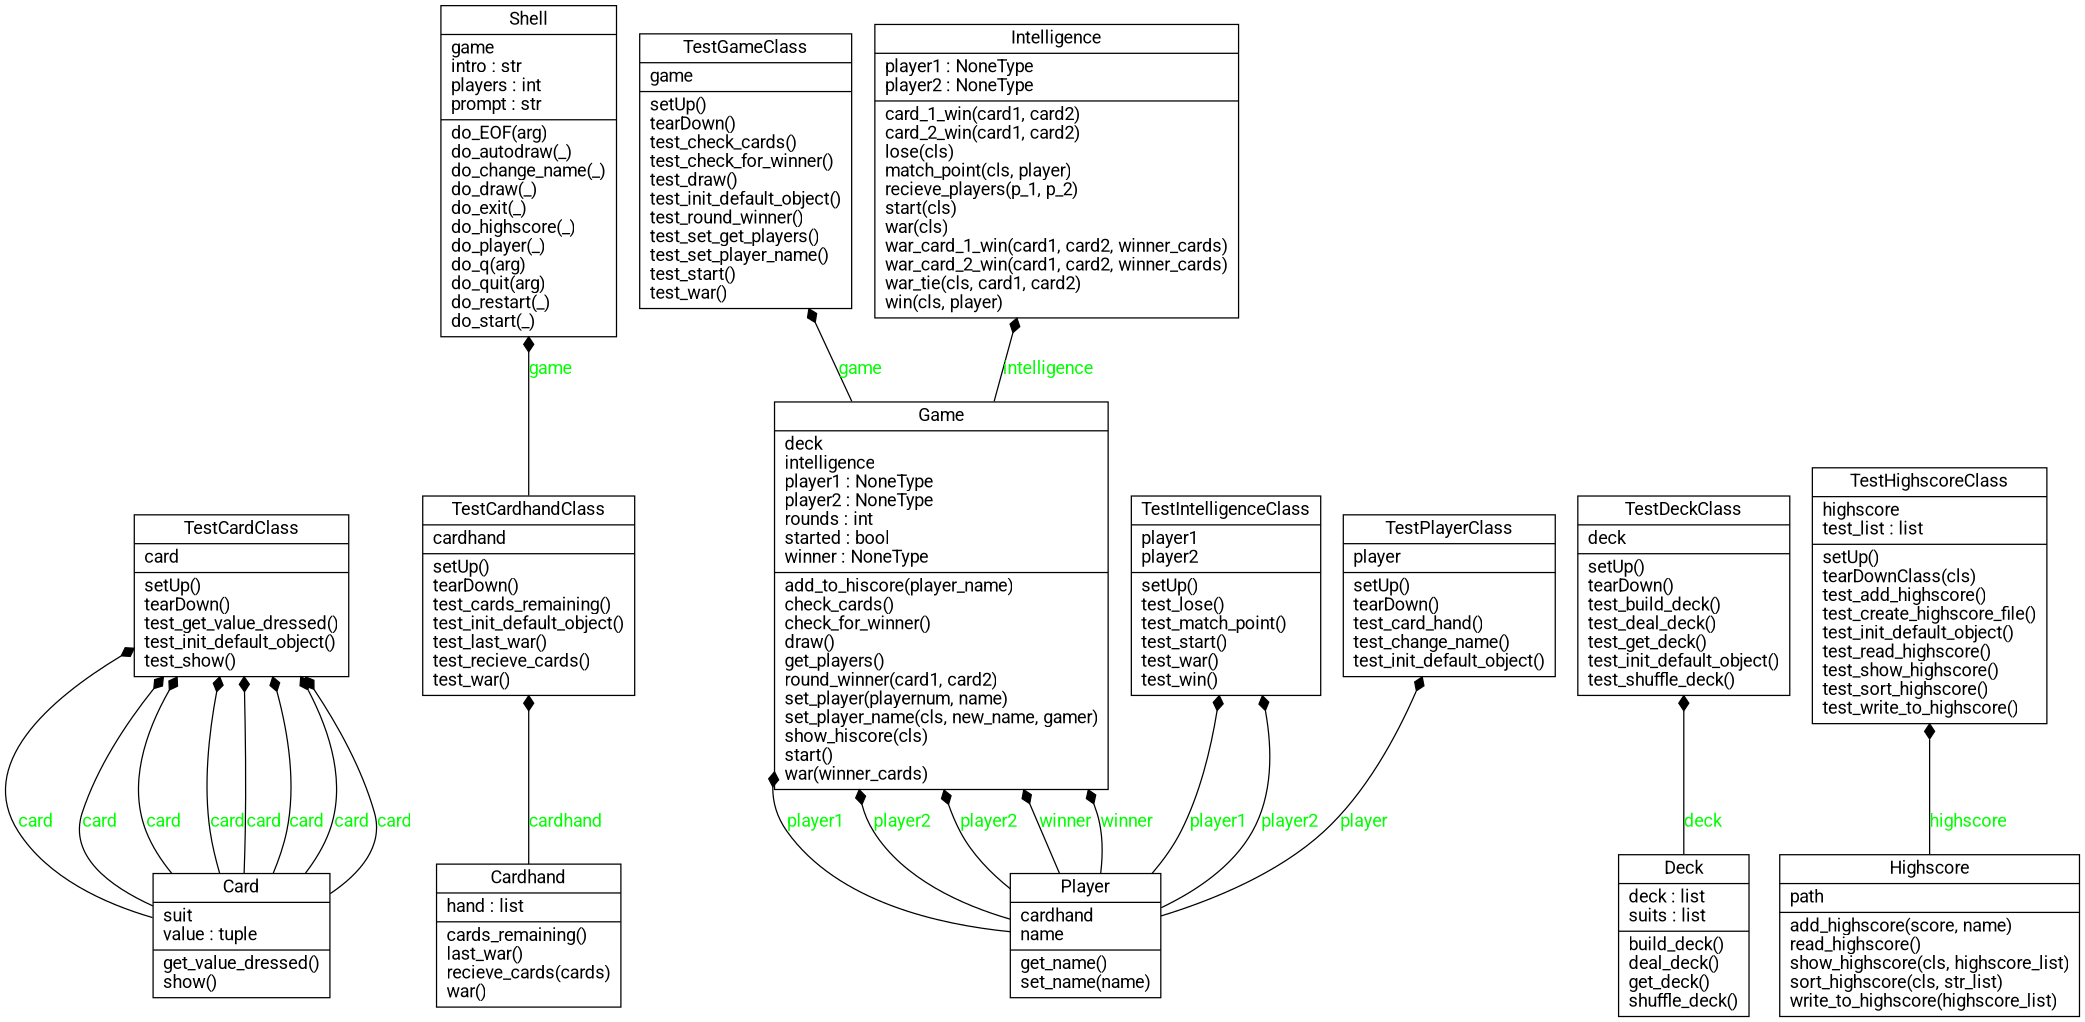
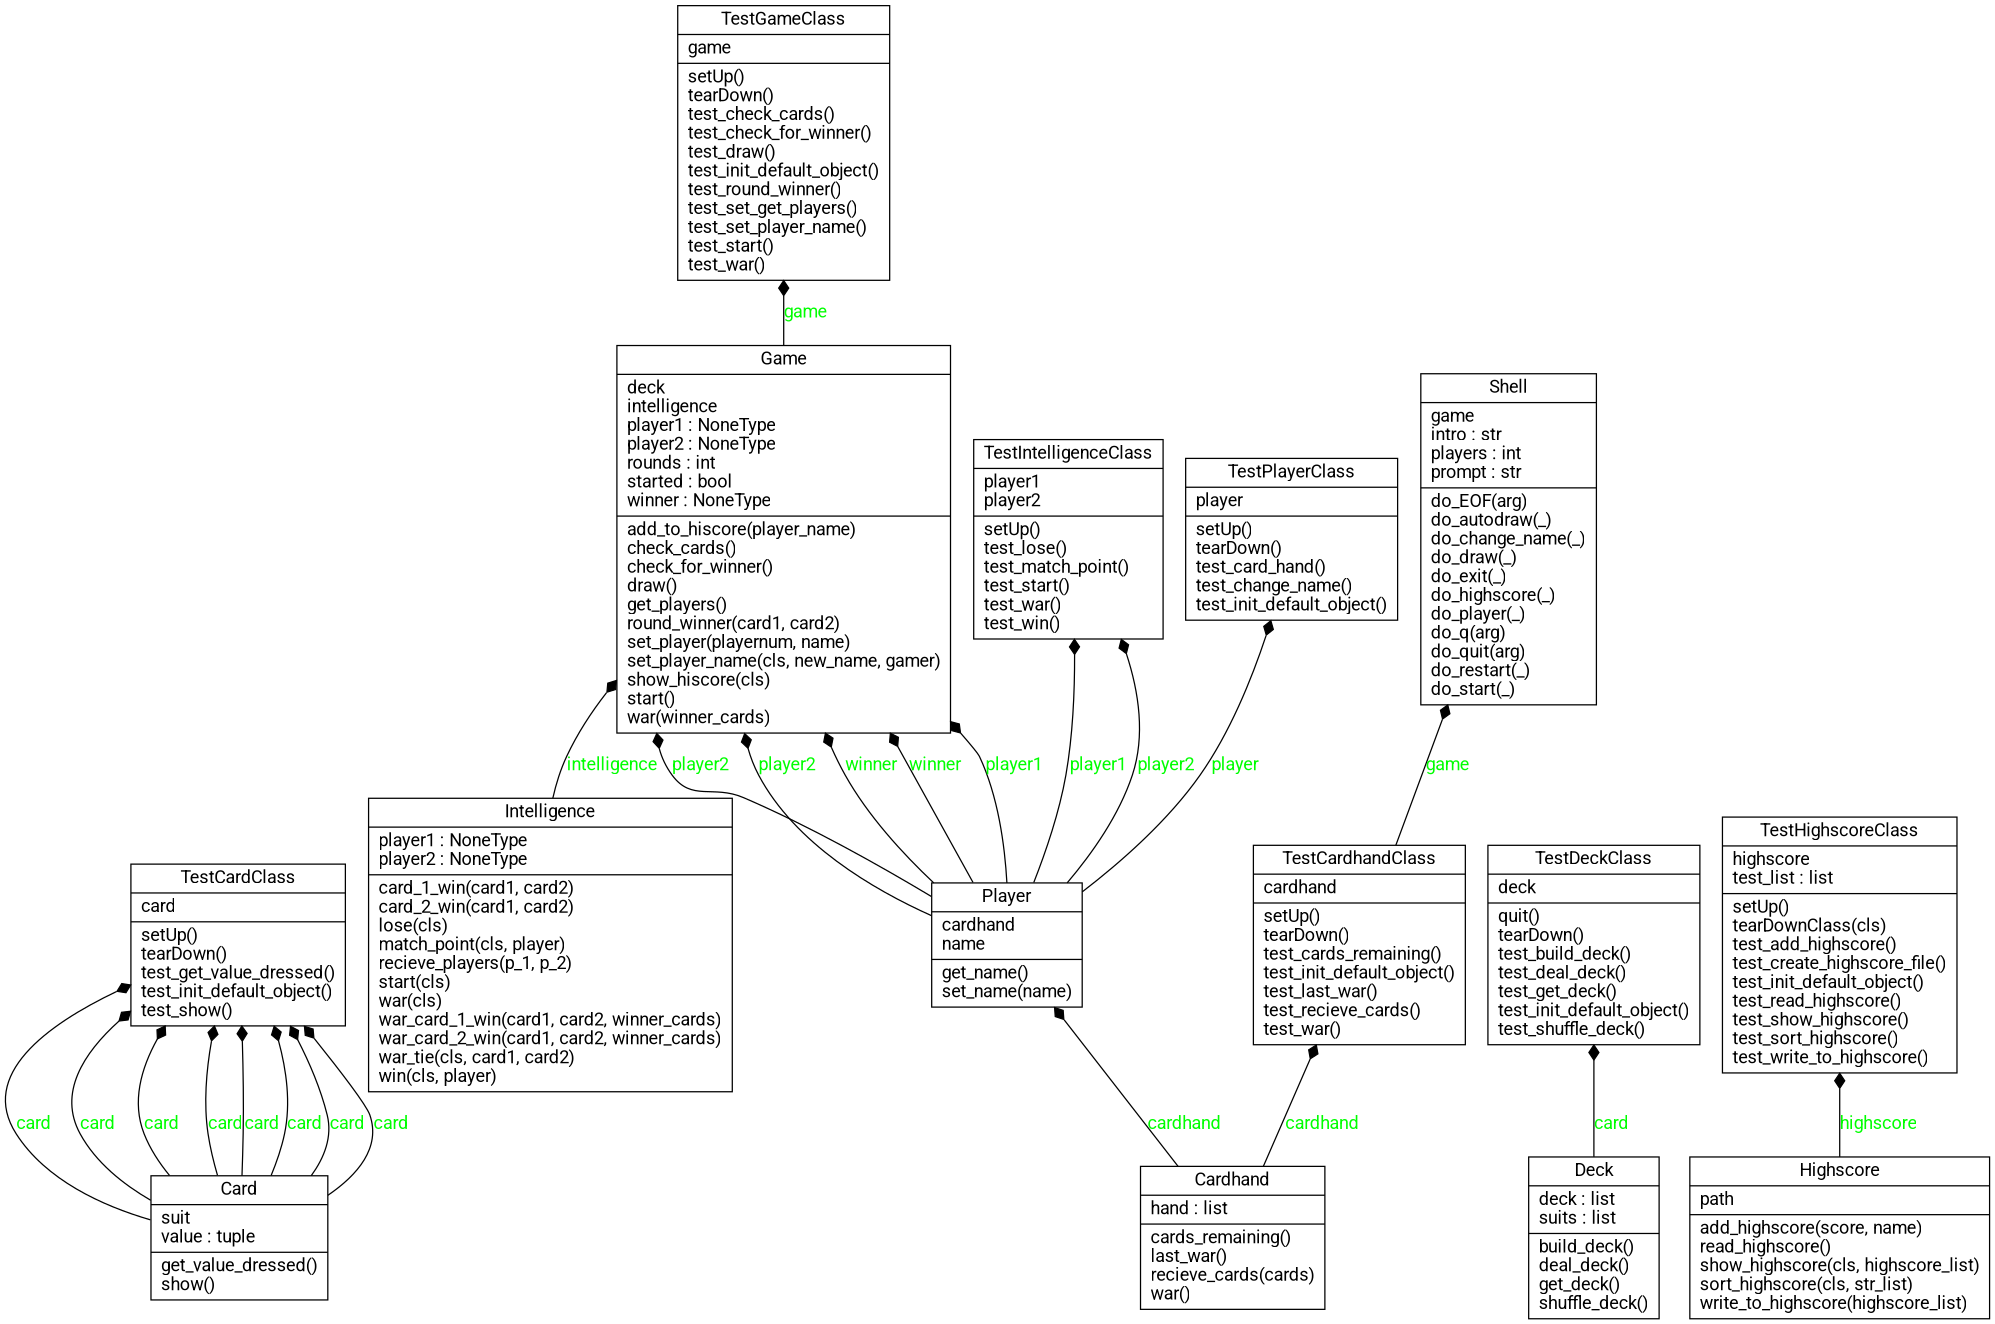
(1004, 367) -> (574, 743)
(1617, 568) -> (1519, 917)
(1703, 822) -> (1611, 1124)
none -> (1121, 1093)
